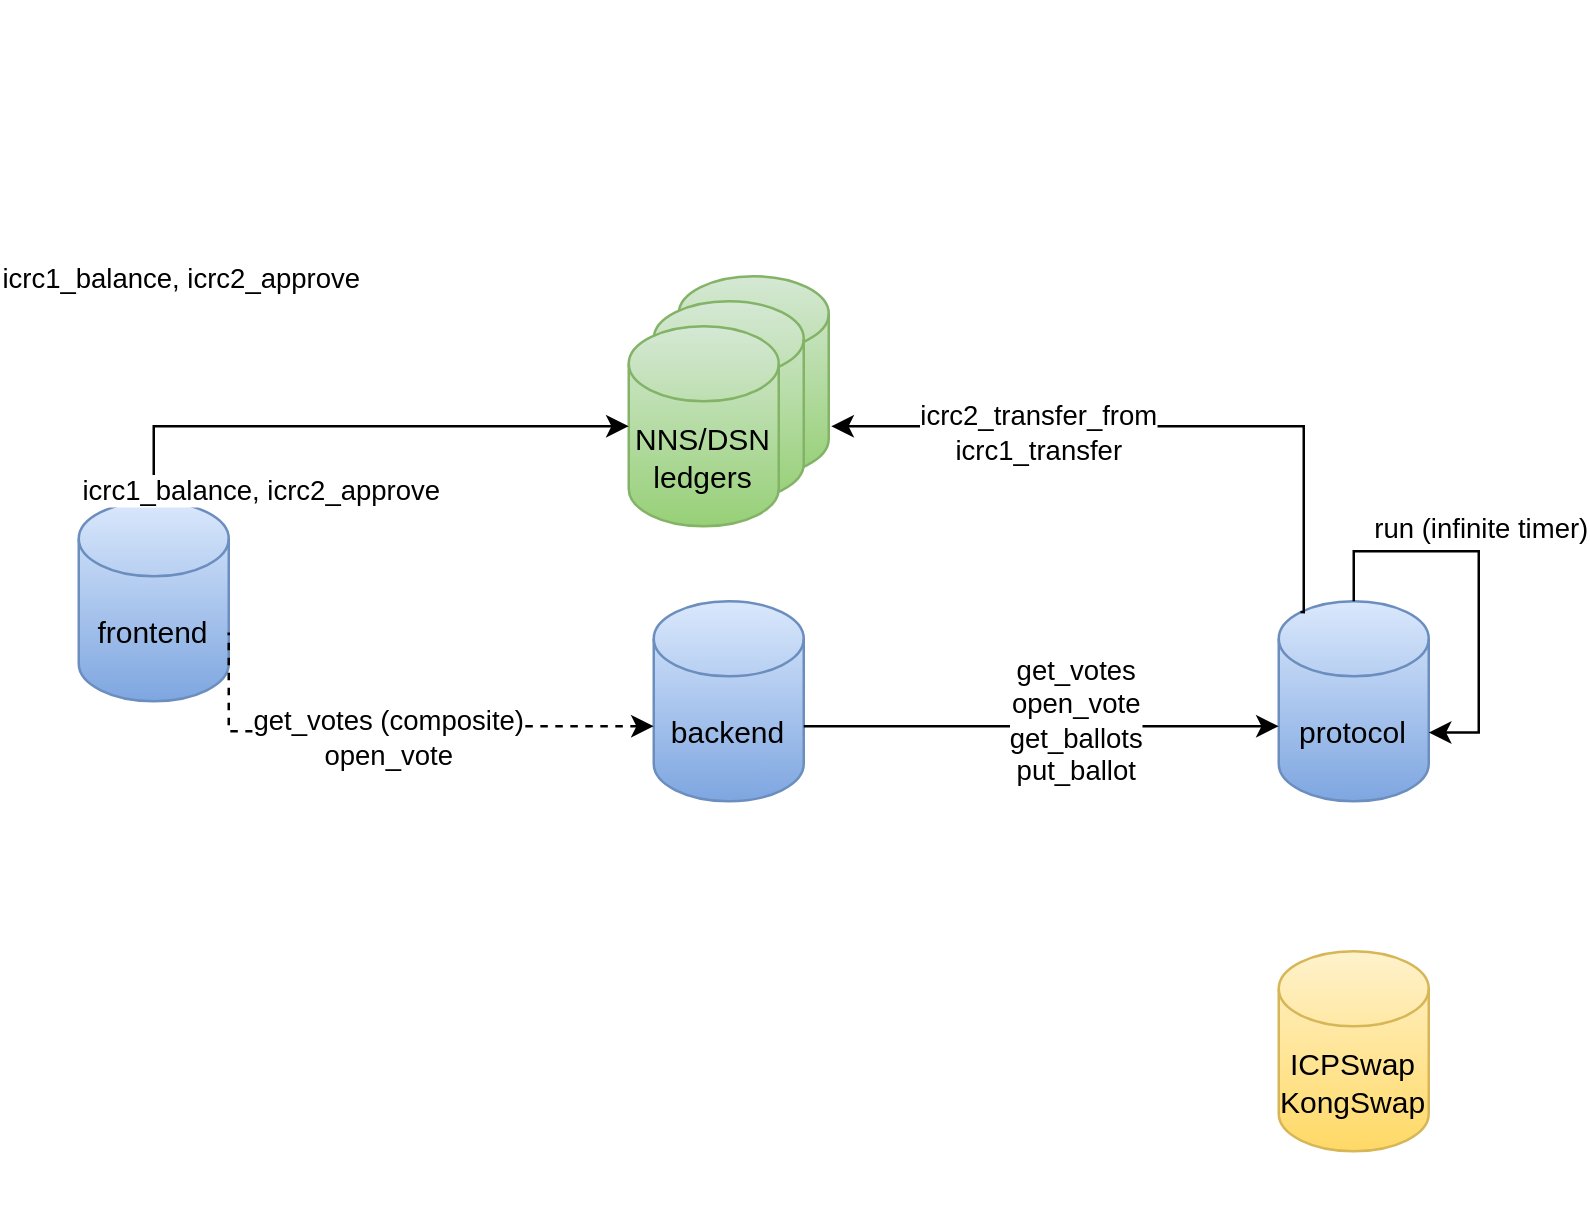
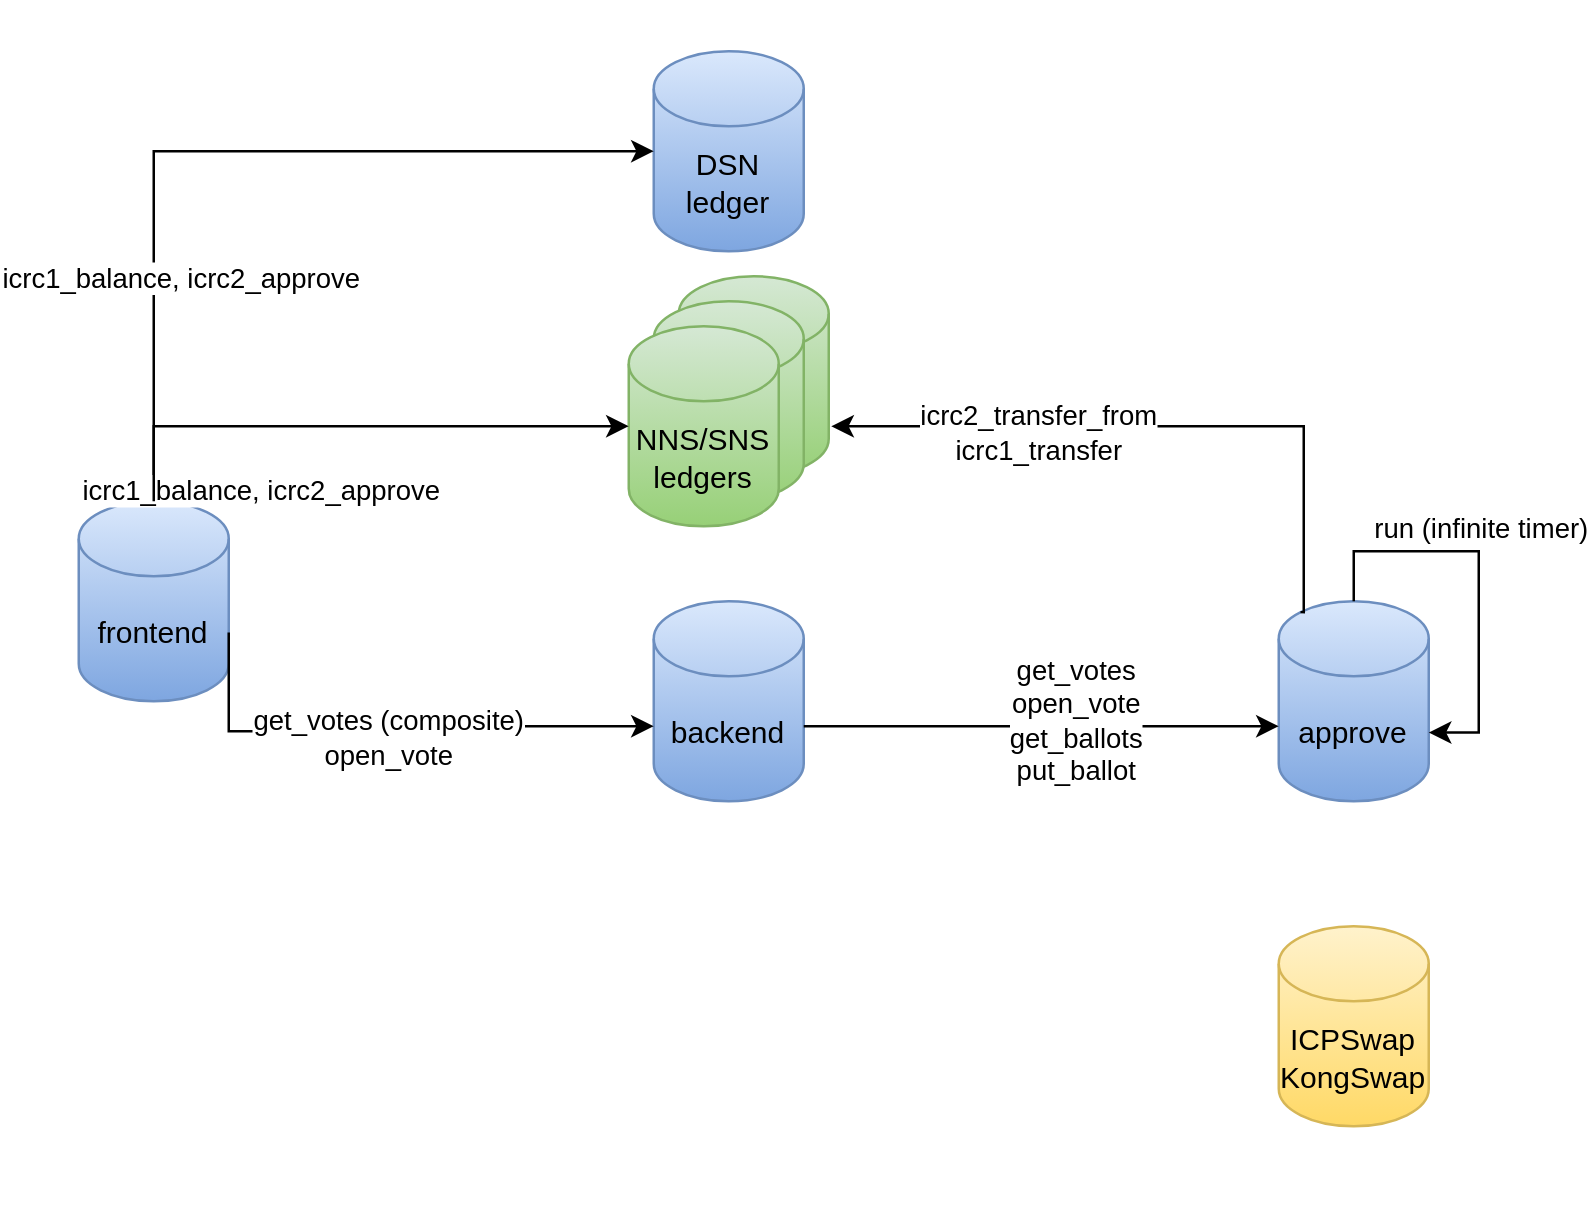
none -> (340, 151)
none -> (729, 151)
(704, 459) -> (704, 459)
(229, 693) -> (229, 693)
(1354, 734) -> (1354, 734)
(1354, 1051) -> (1354, 1026)
